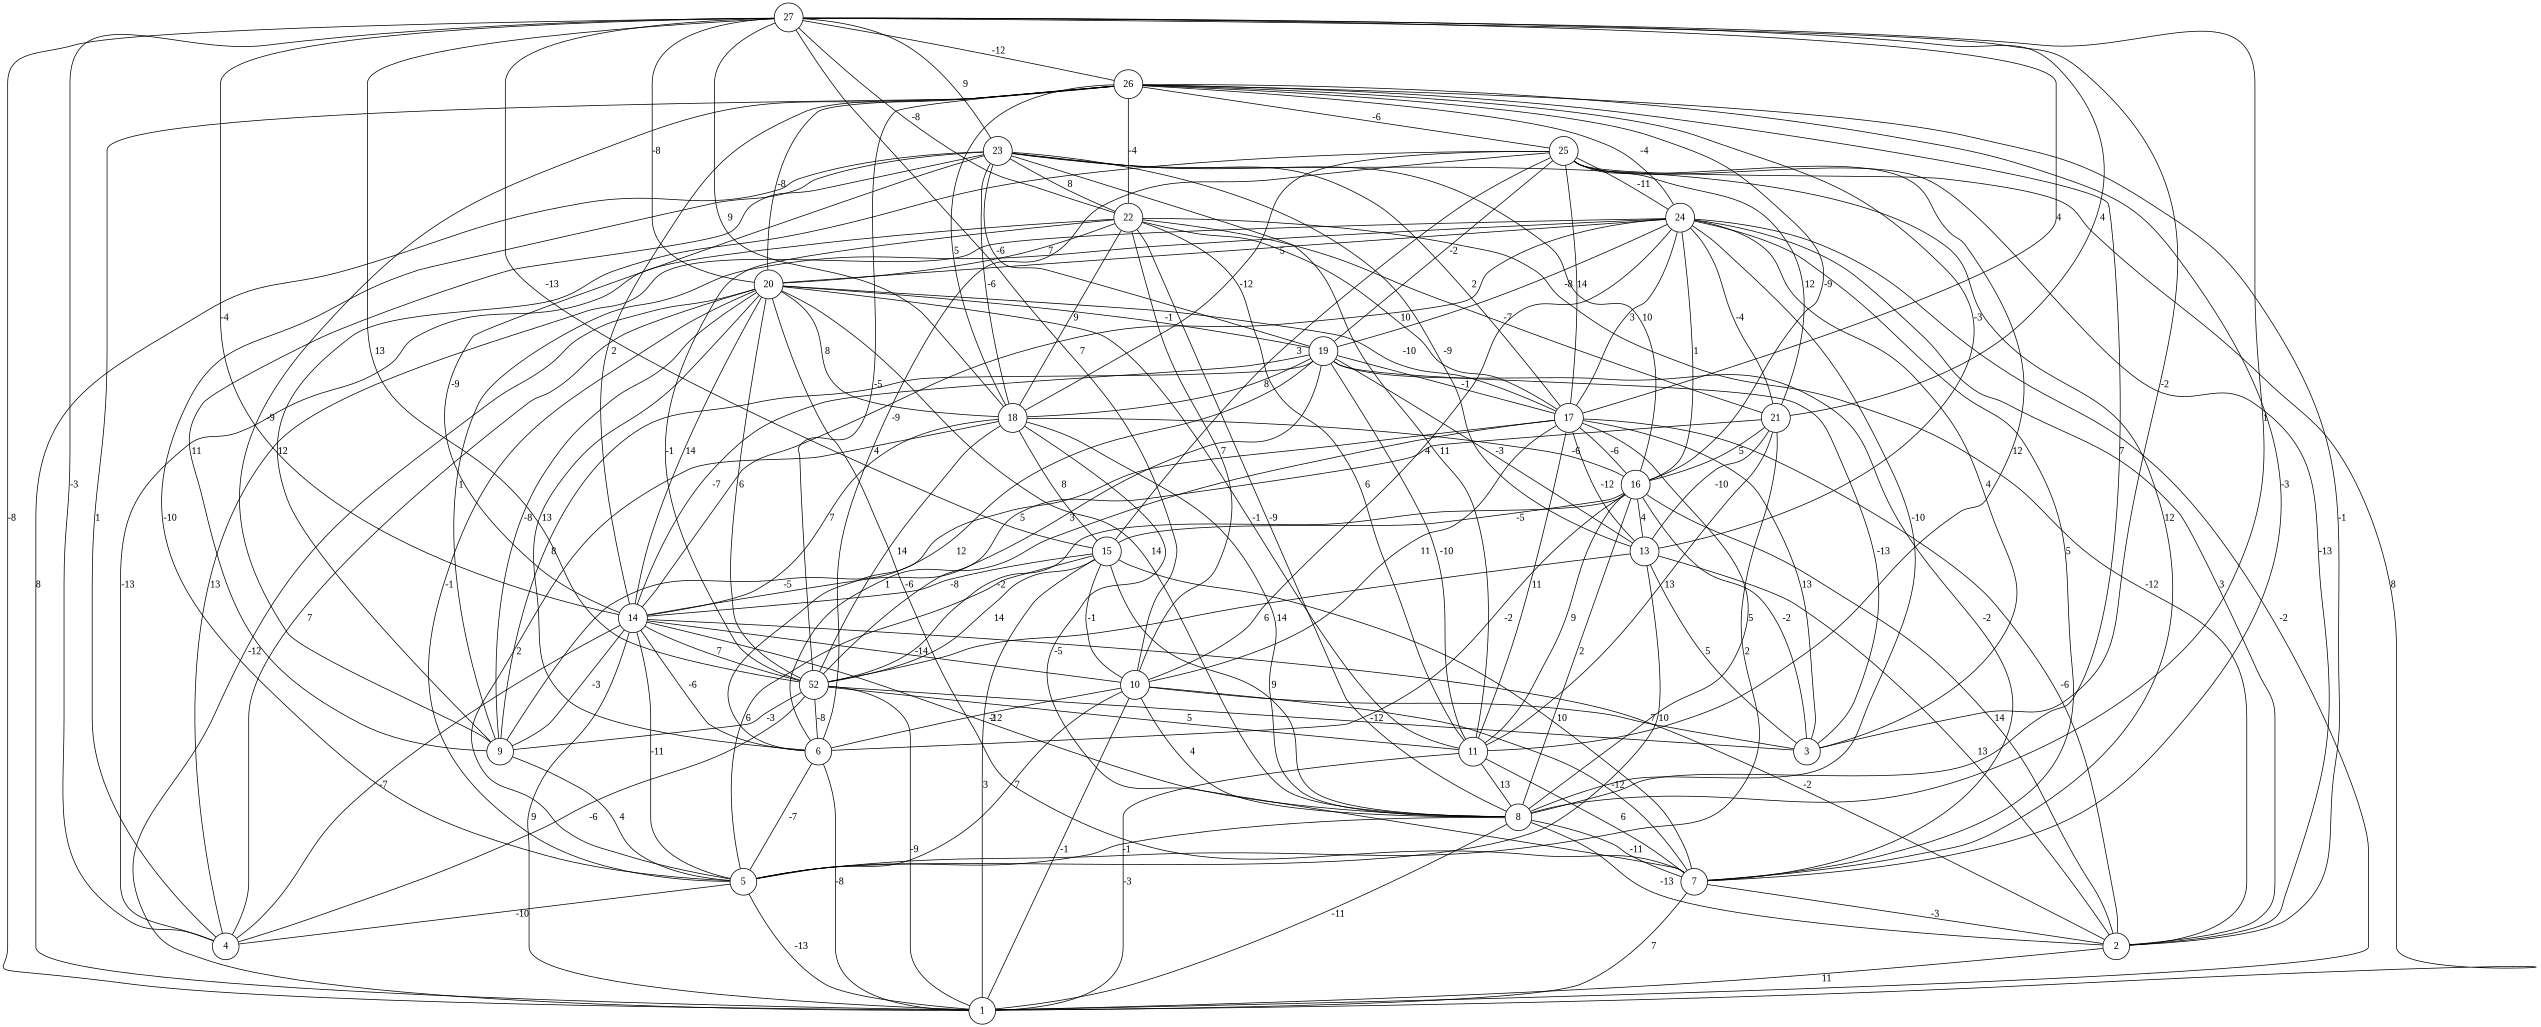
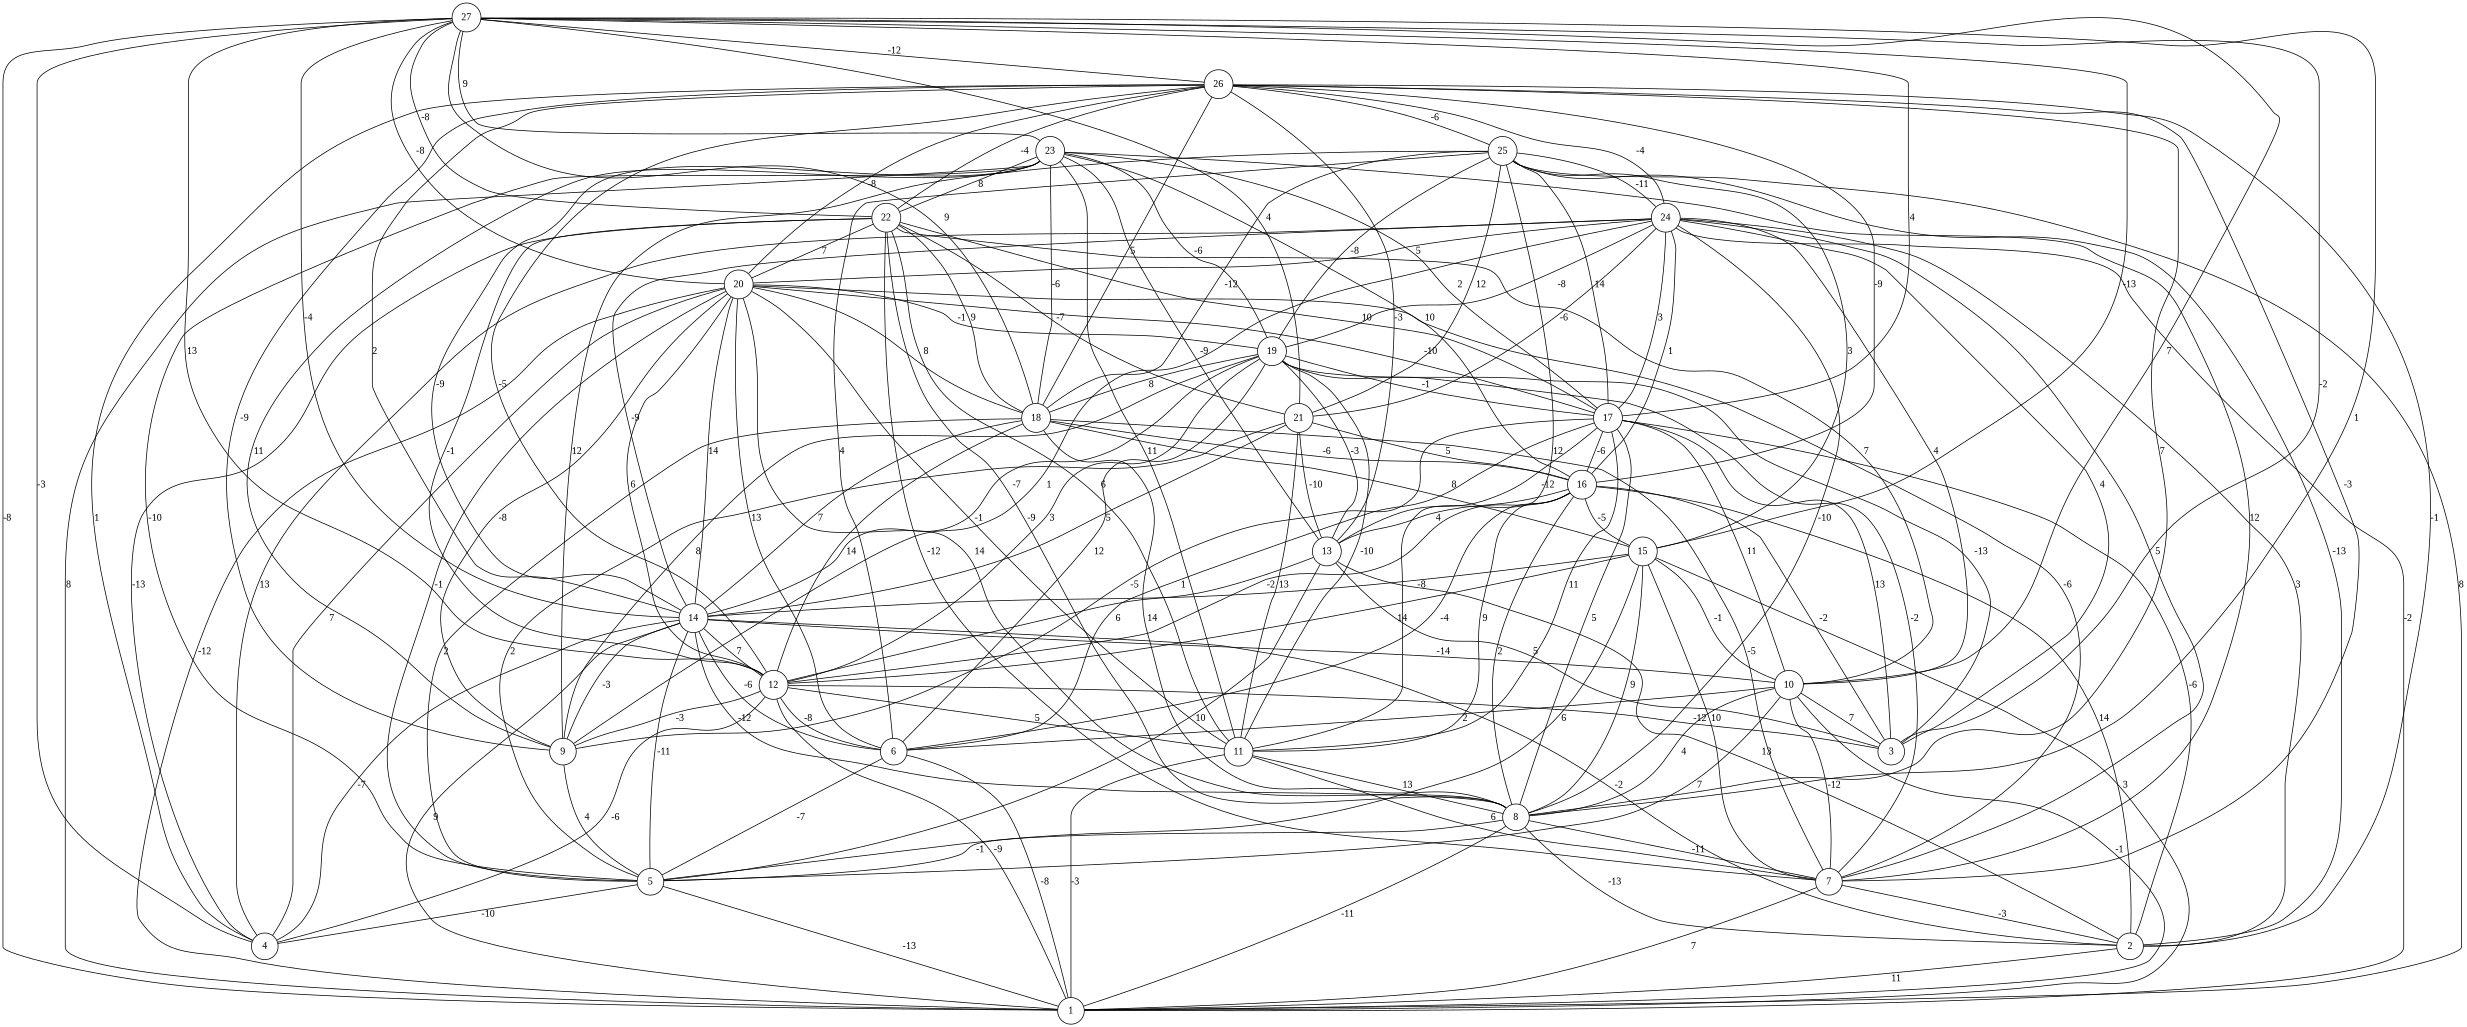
(1454, 251) -> (1355, 251)
(1740, 318) -> (1564, 318)
(1892, 418) -> (1162, 785)
(1509, 618) -> (1445, 618)
(814, 685) -> (774, 685)
